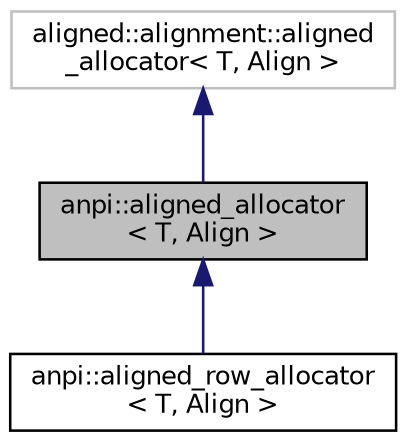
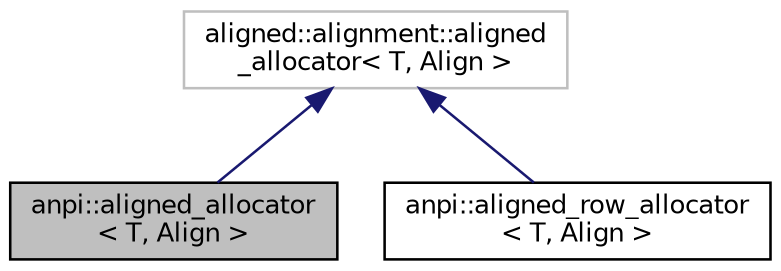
(203, 320) -> (487, 144)
